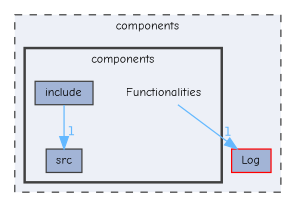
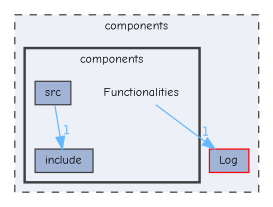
(64, 121) -> (57, 121)
